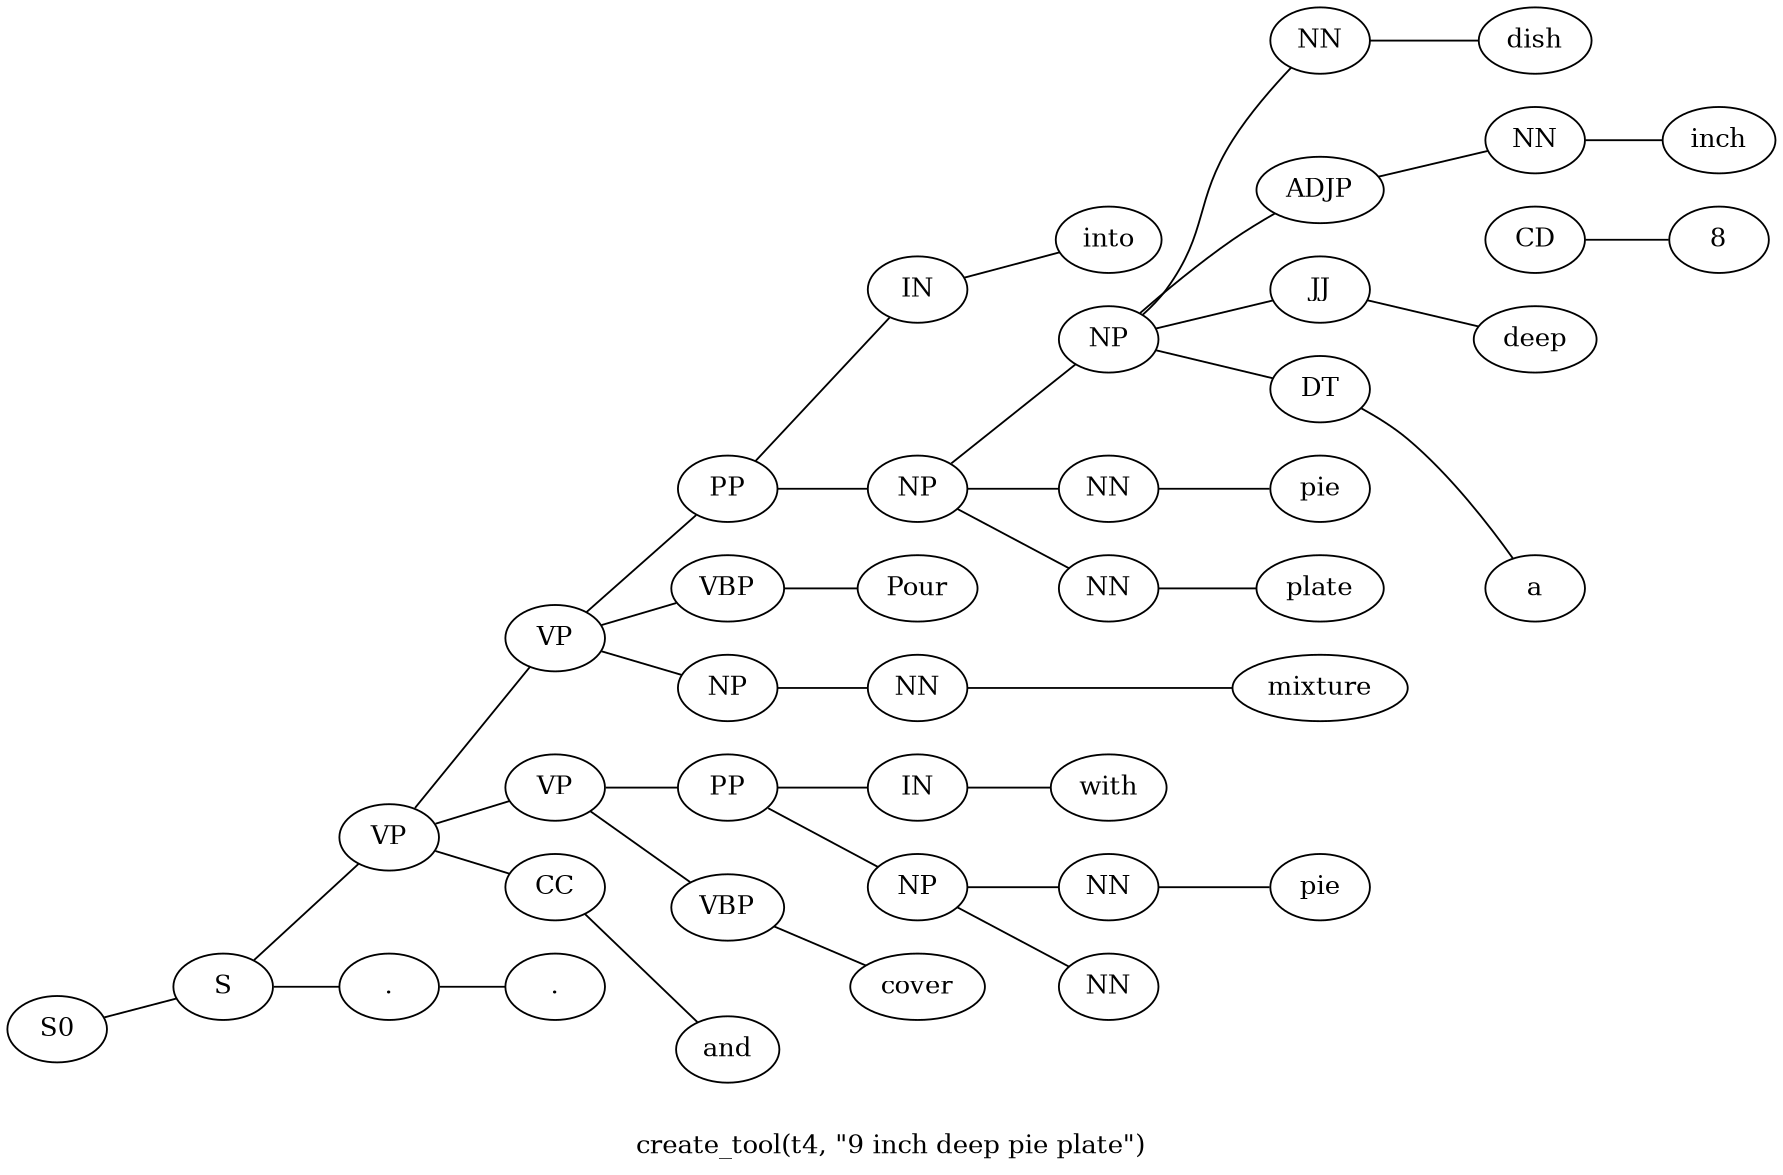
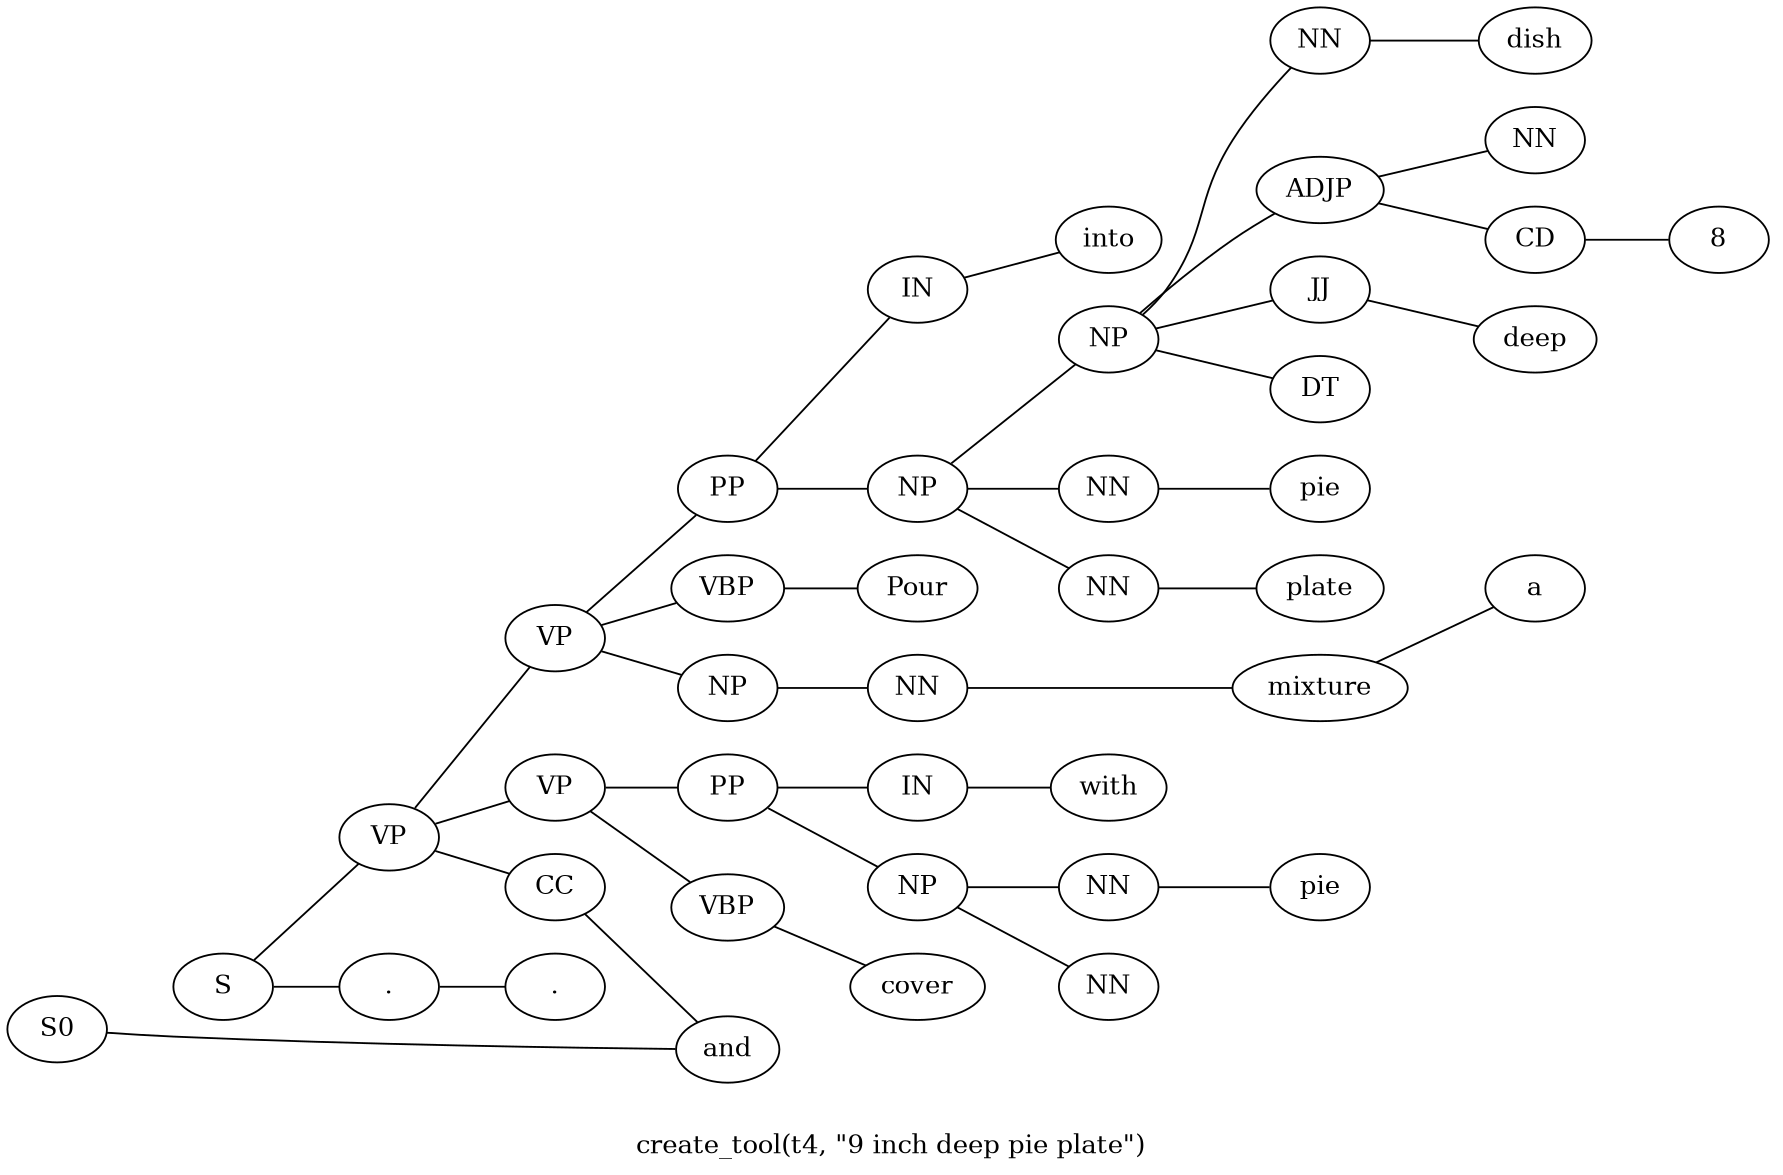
(1719, 140) -> none
none -> (1433, 216)
(1445, 475) -> (1435, 635)
(140, 1008) -> (391, 1044)
